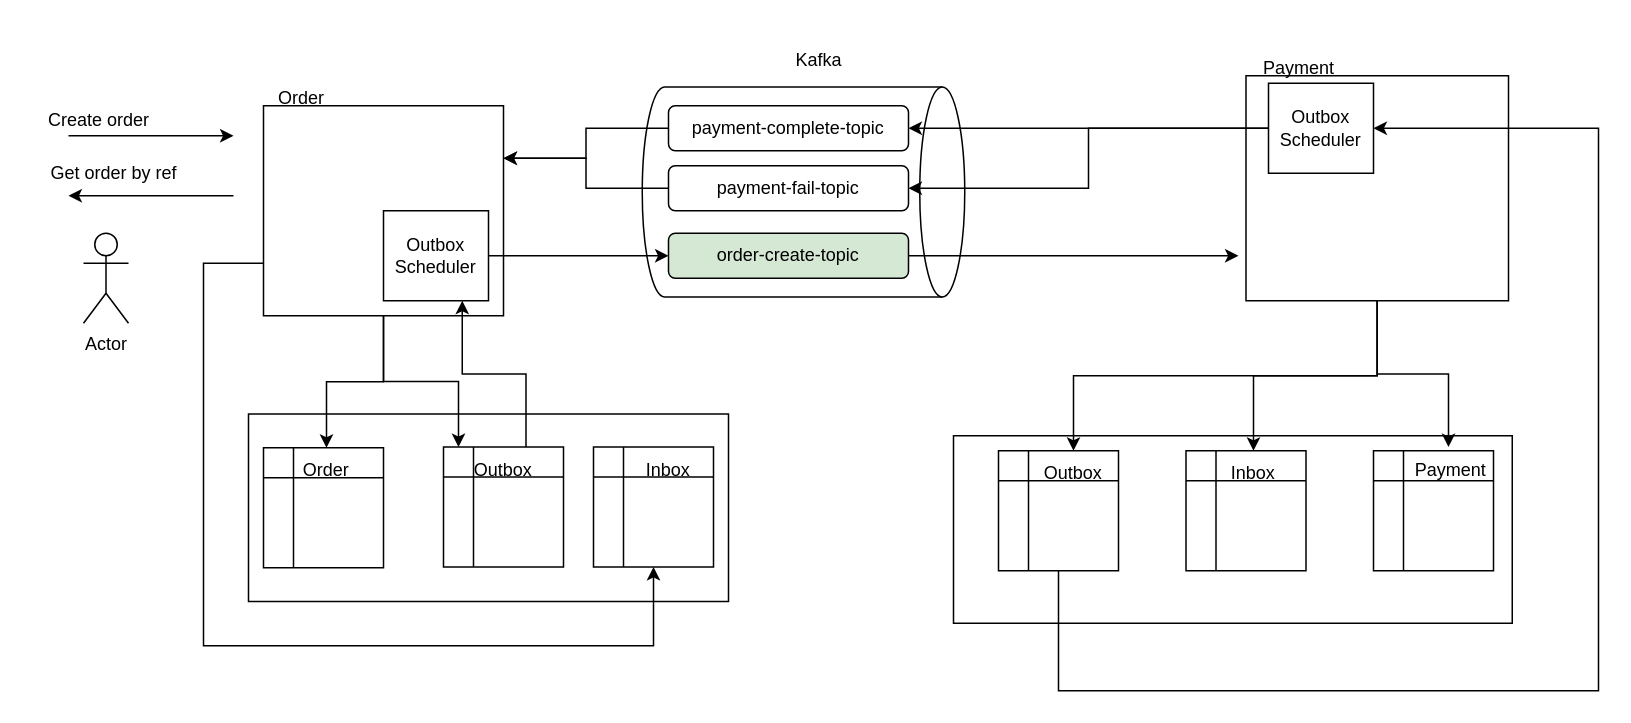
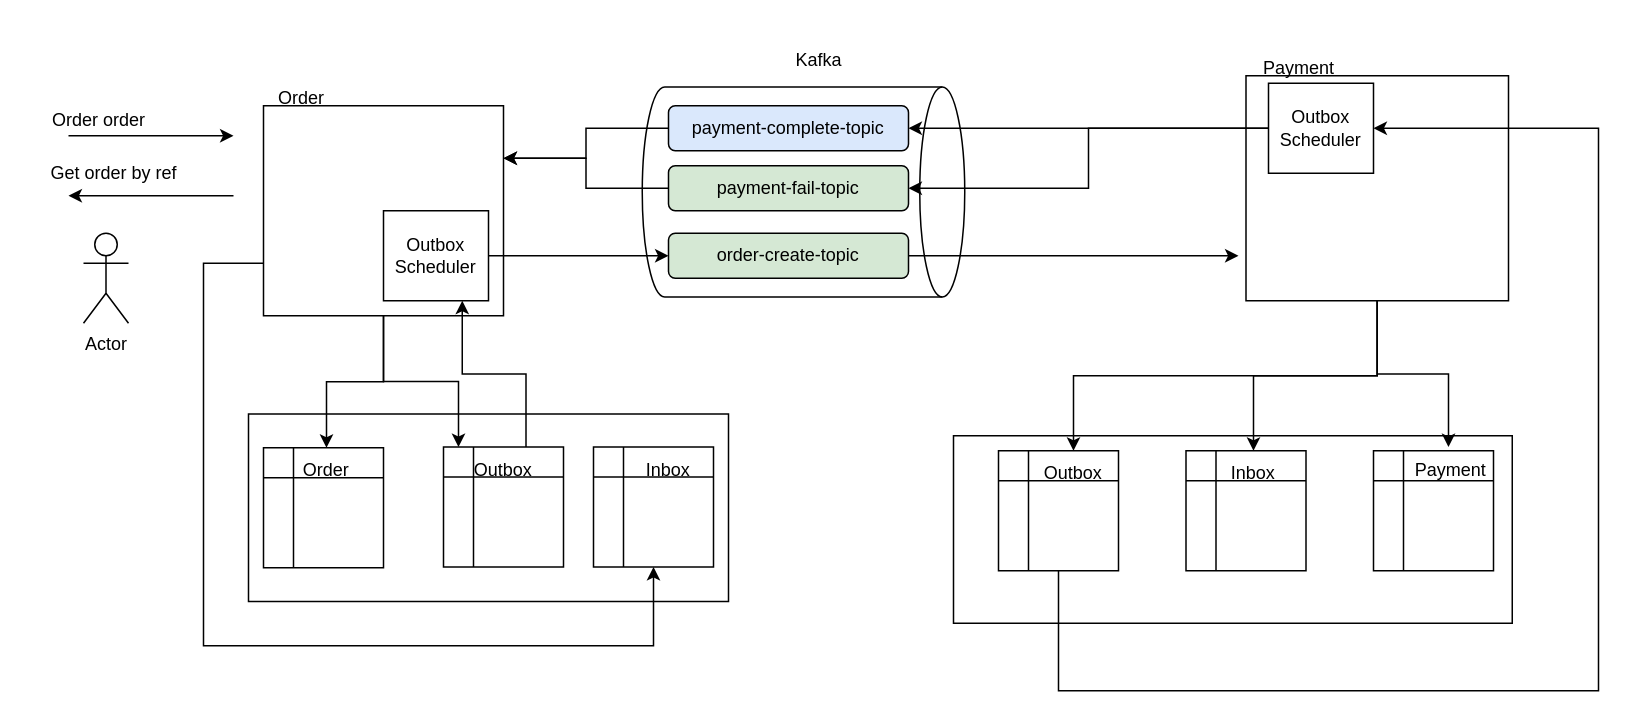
(99, 121) -> (99, 121)
(788, 128) -> (788, 128)
(788, 188) -> (788, 188)
